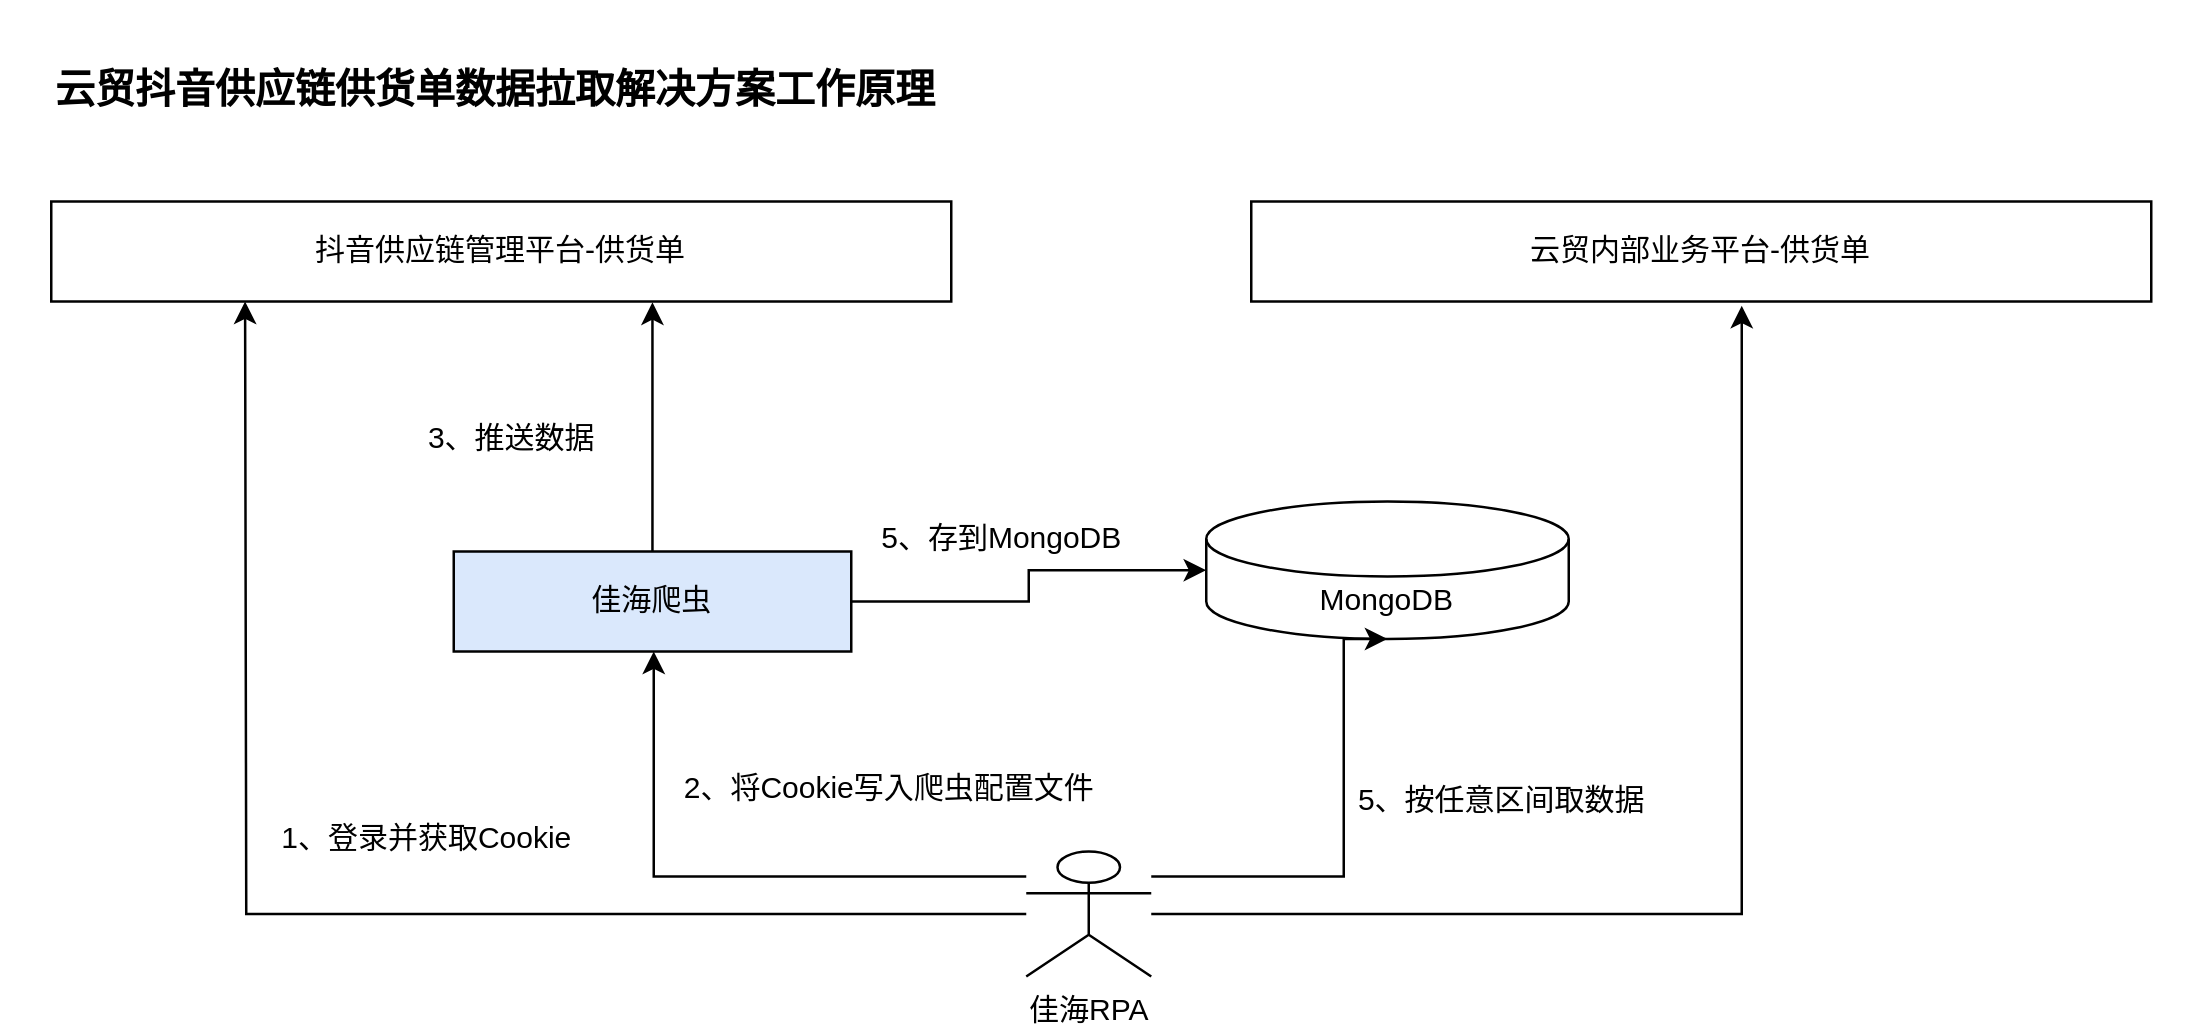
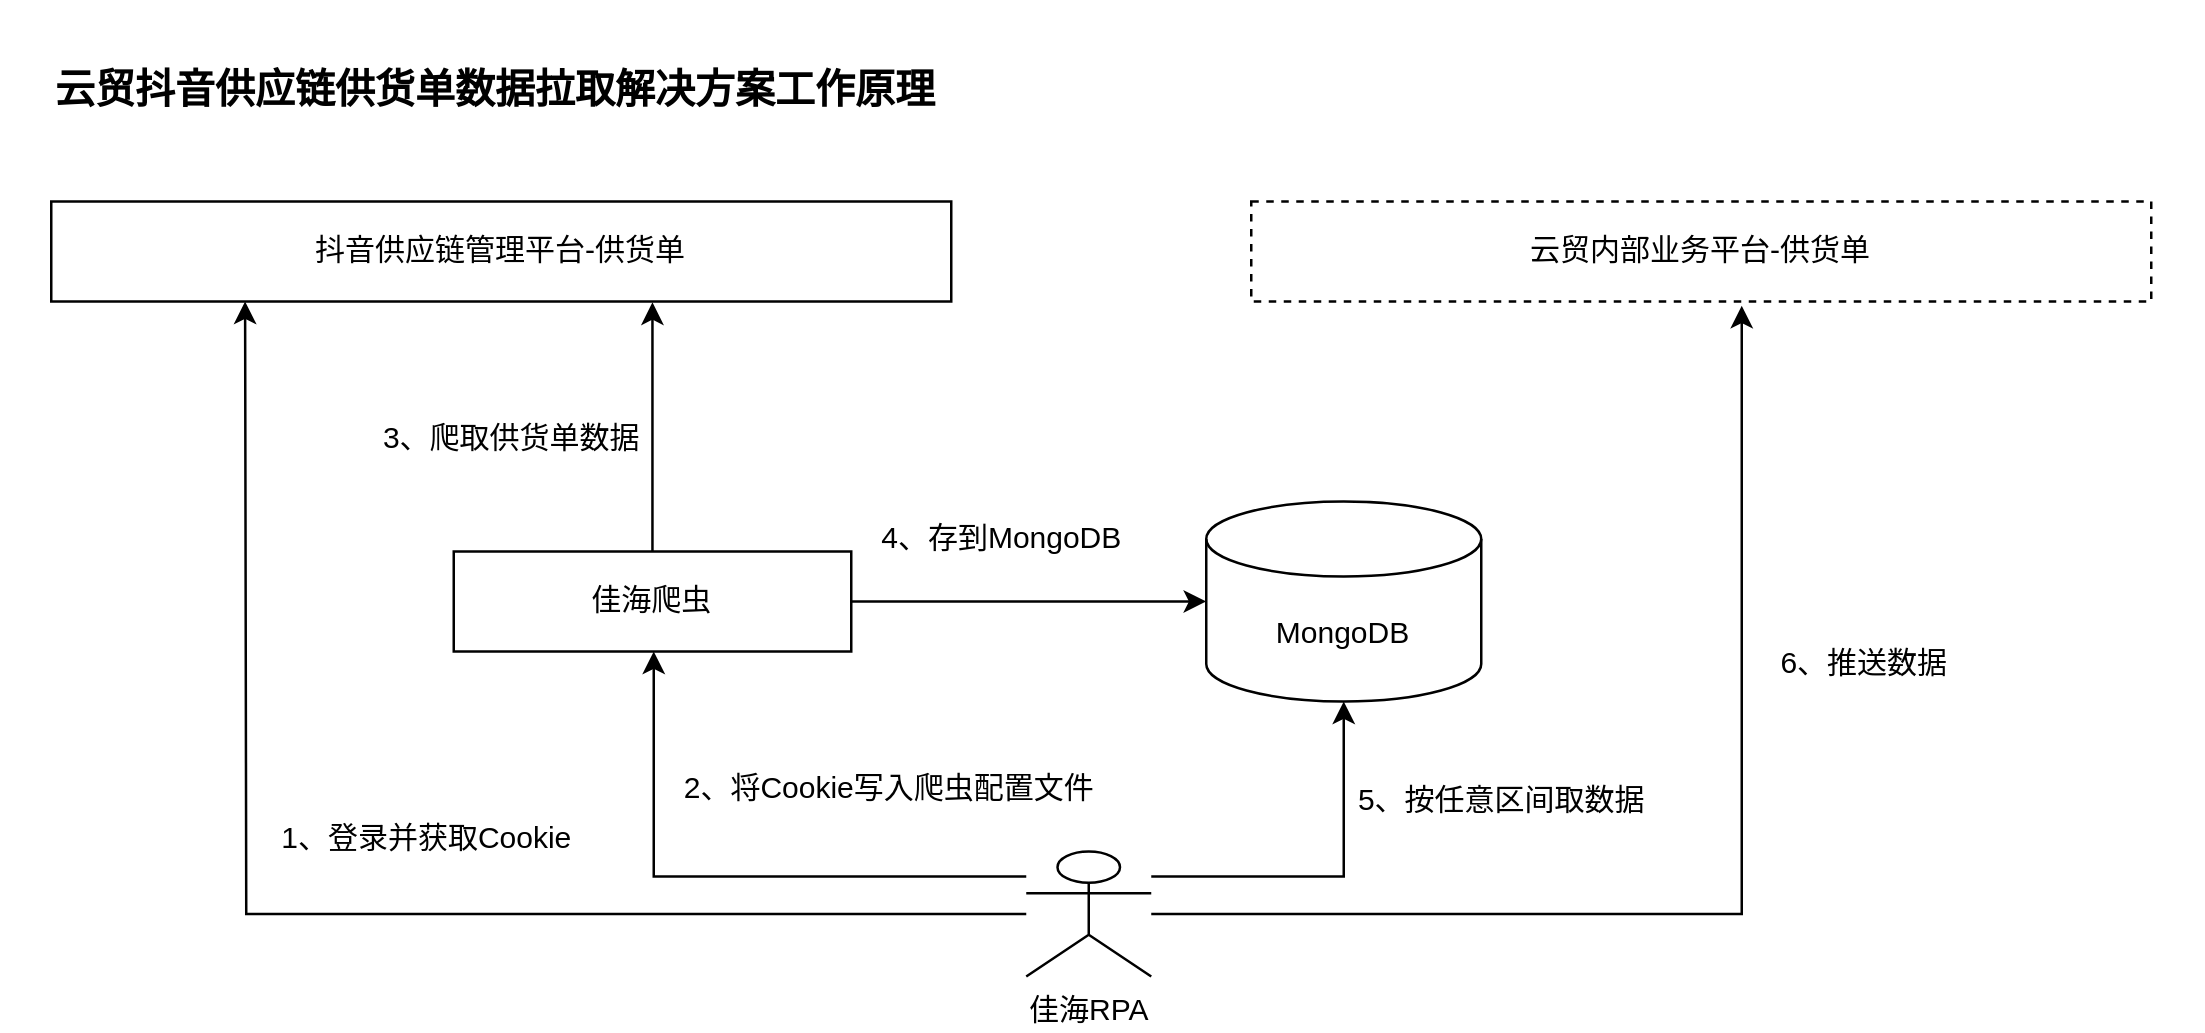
(1701, 251) -> (1701, 251)
(513, 439) -> (513, 439)
(1003, 539) -> (1003, 539)
(1388, 570) -> (1344, 601)
(653, 601) -> (653, 601)
none -> (1864, 664)
